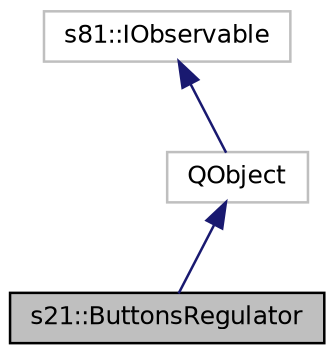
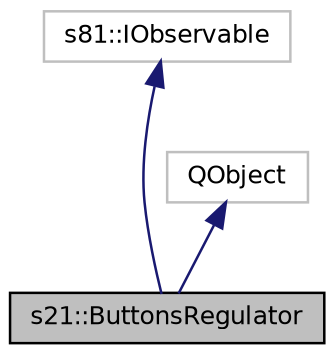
(208, 118) -> (144, 191)
